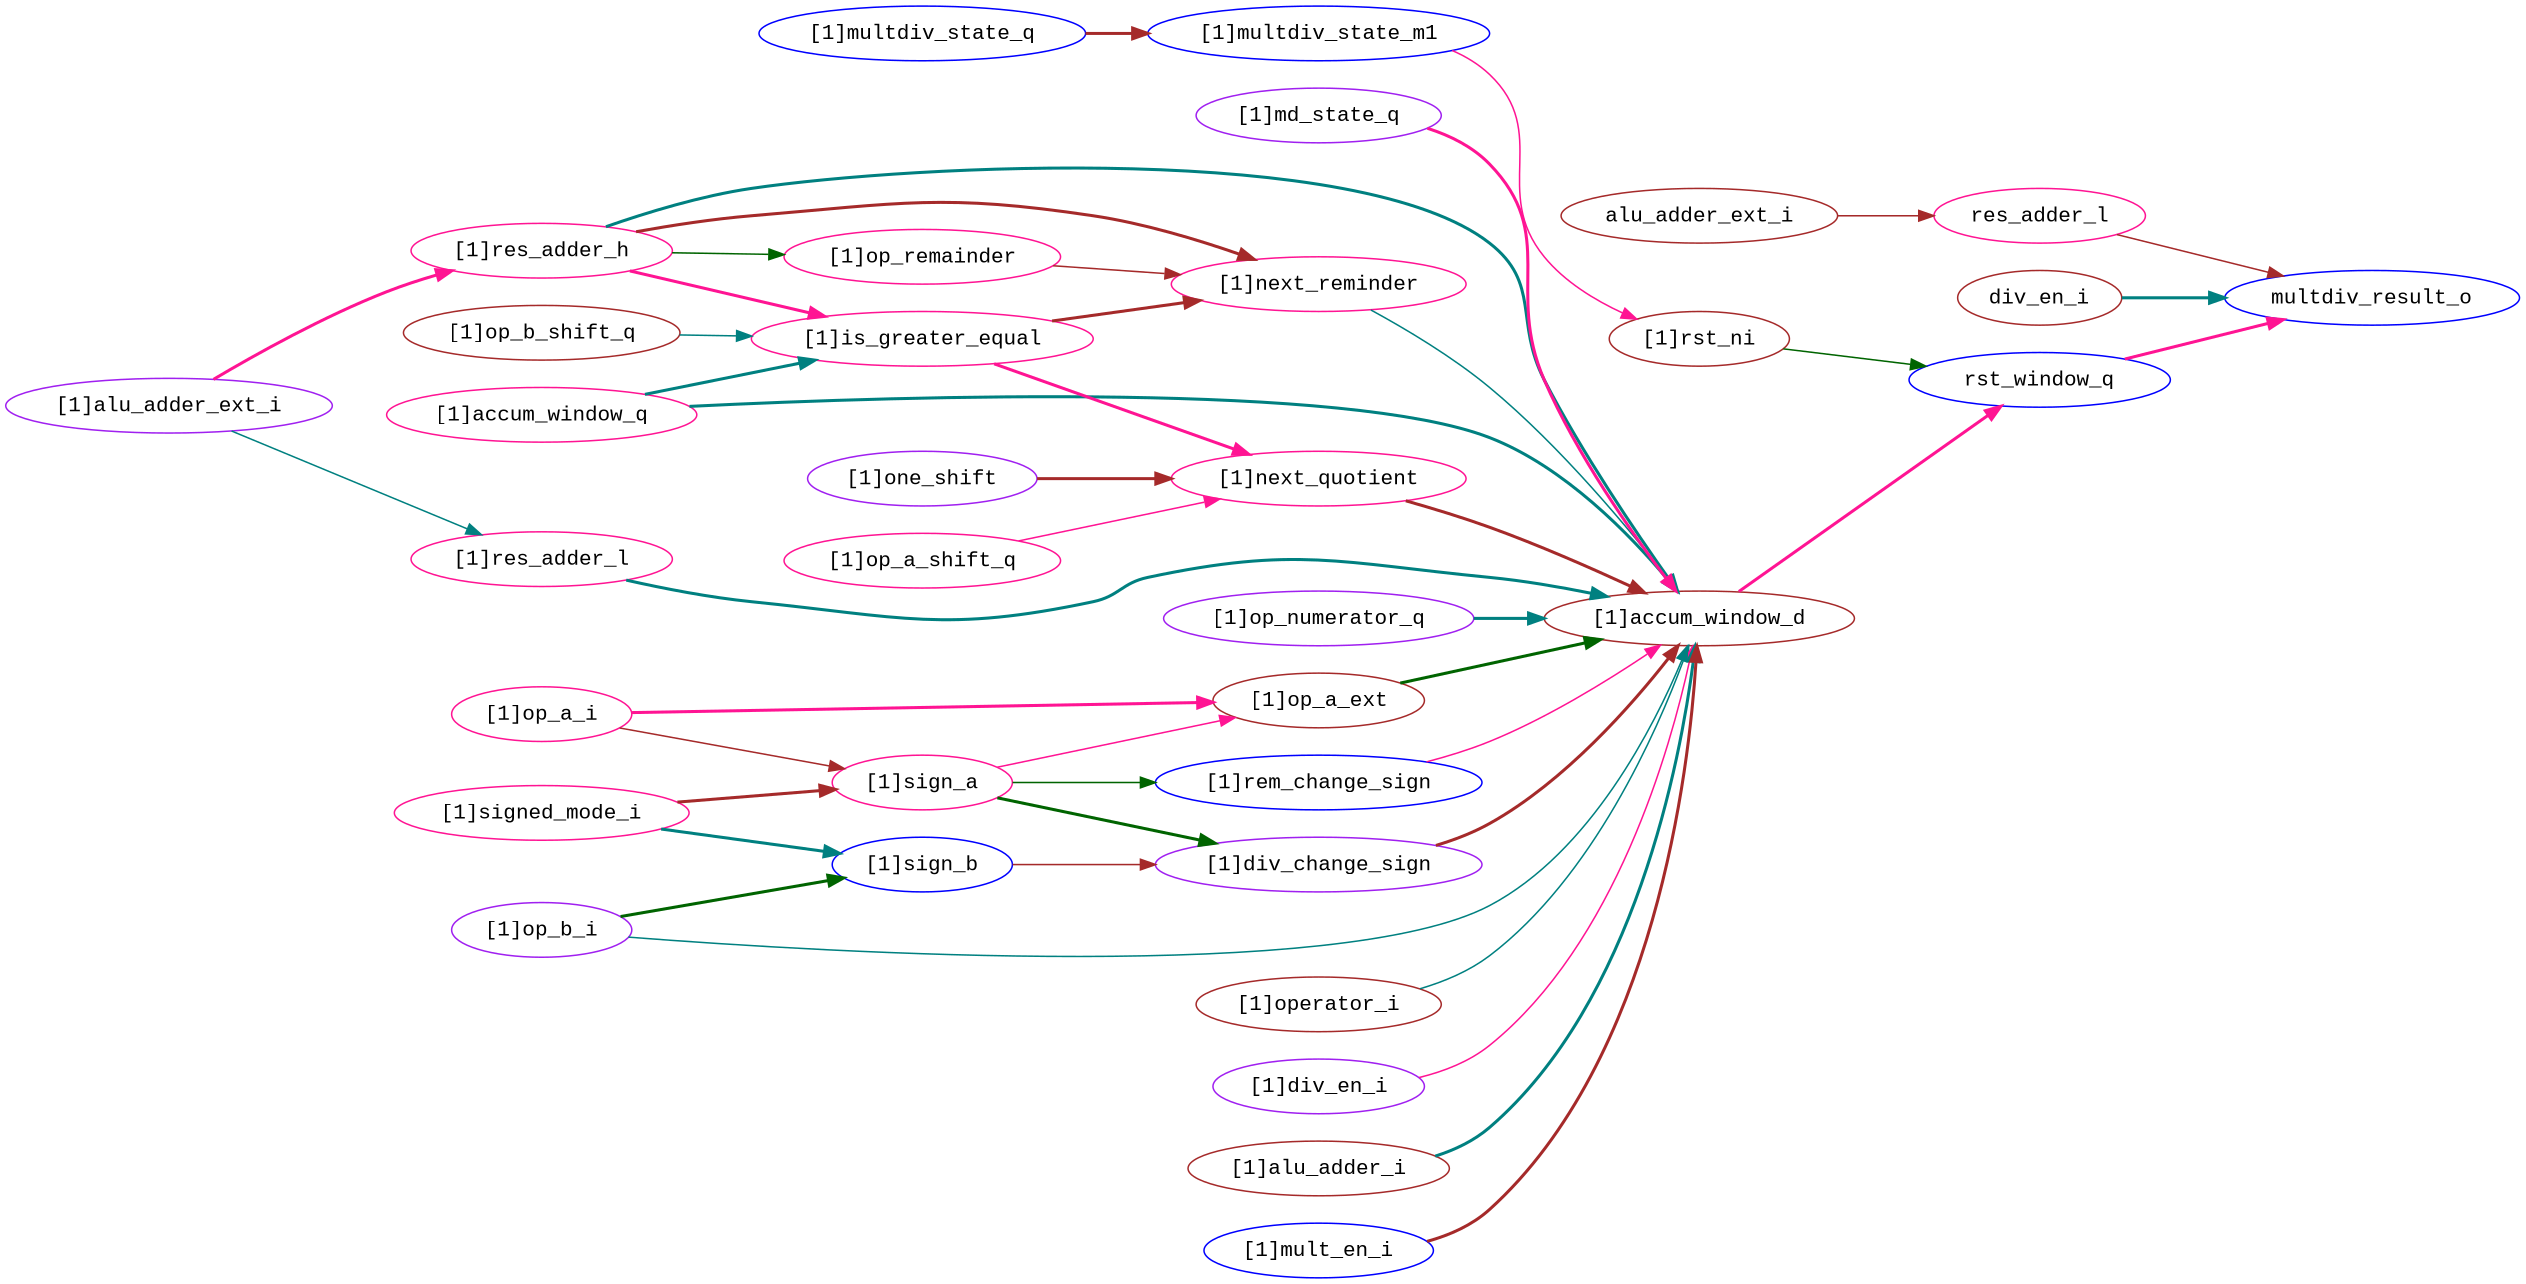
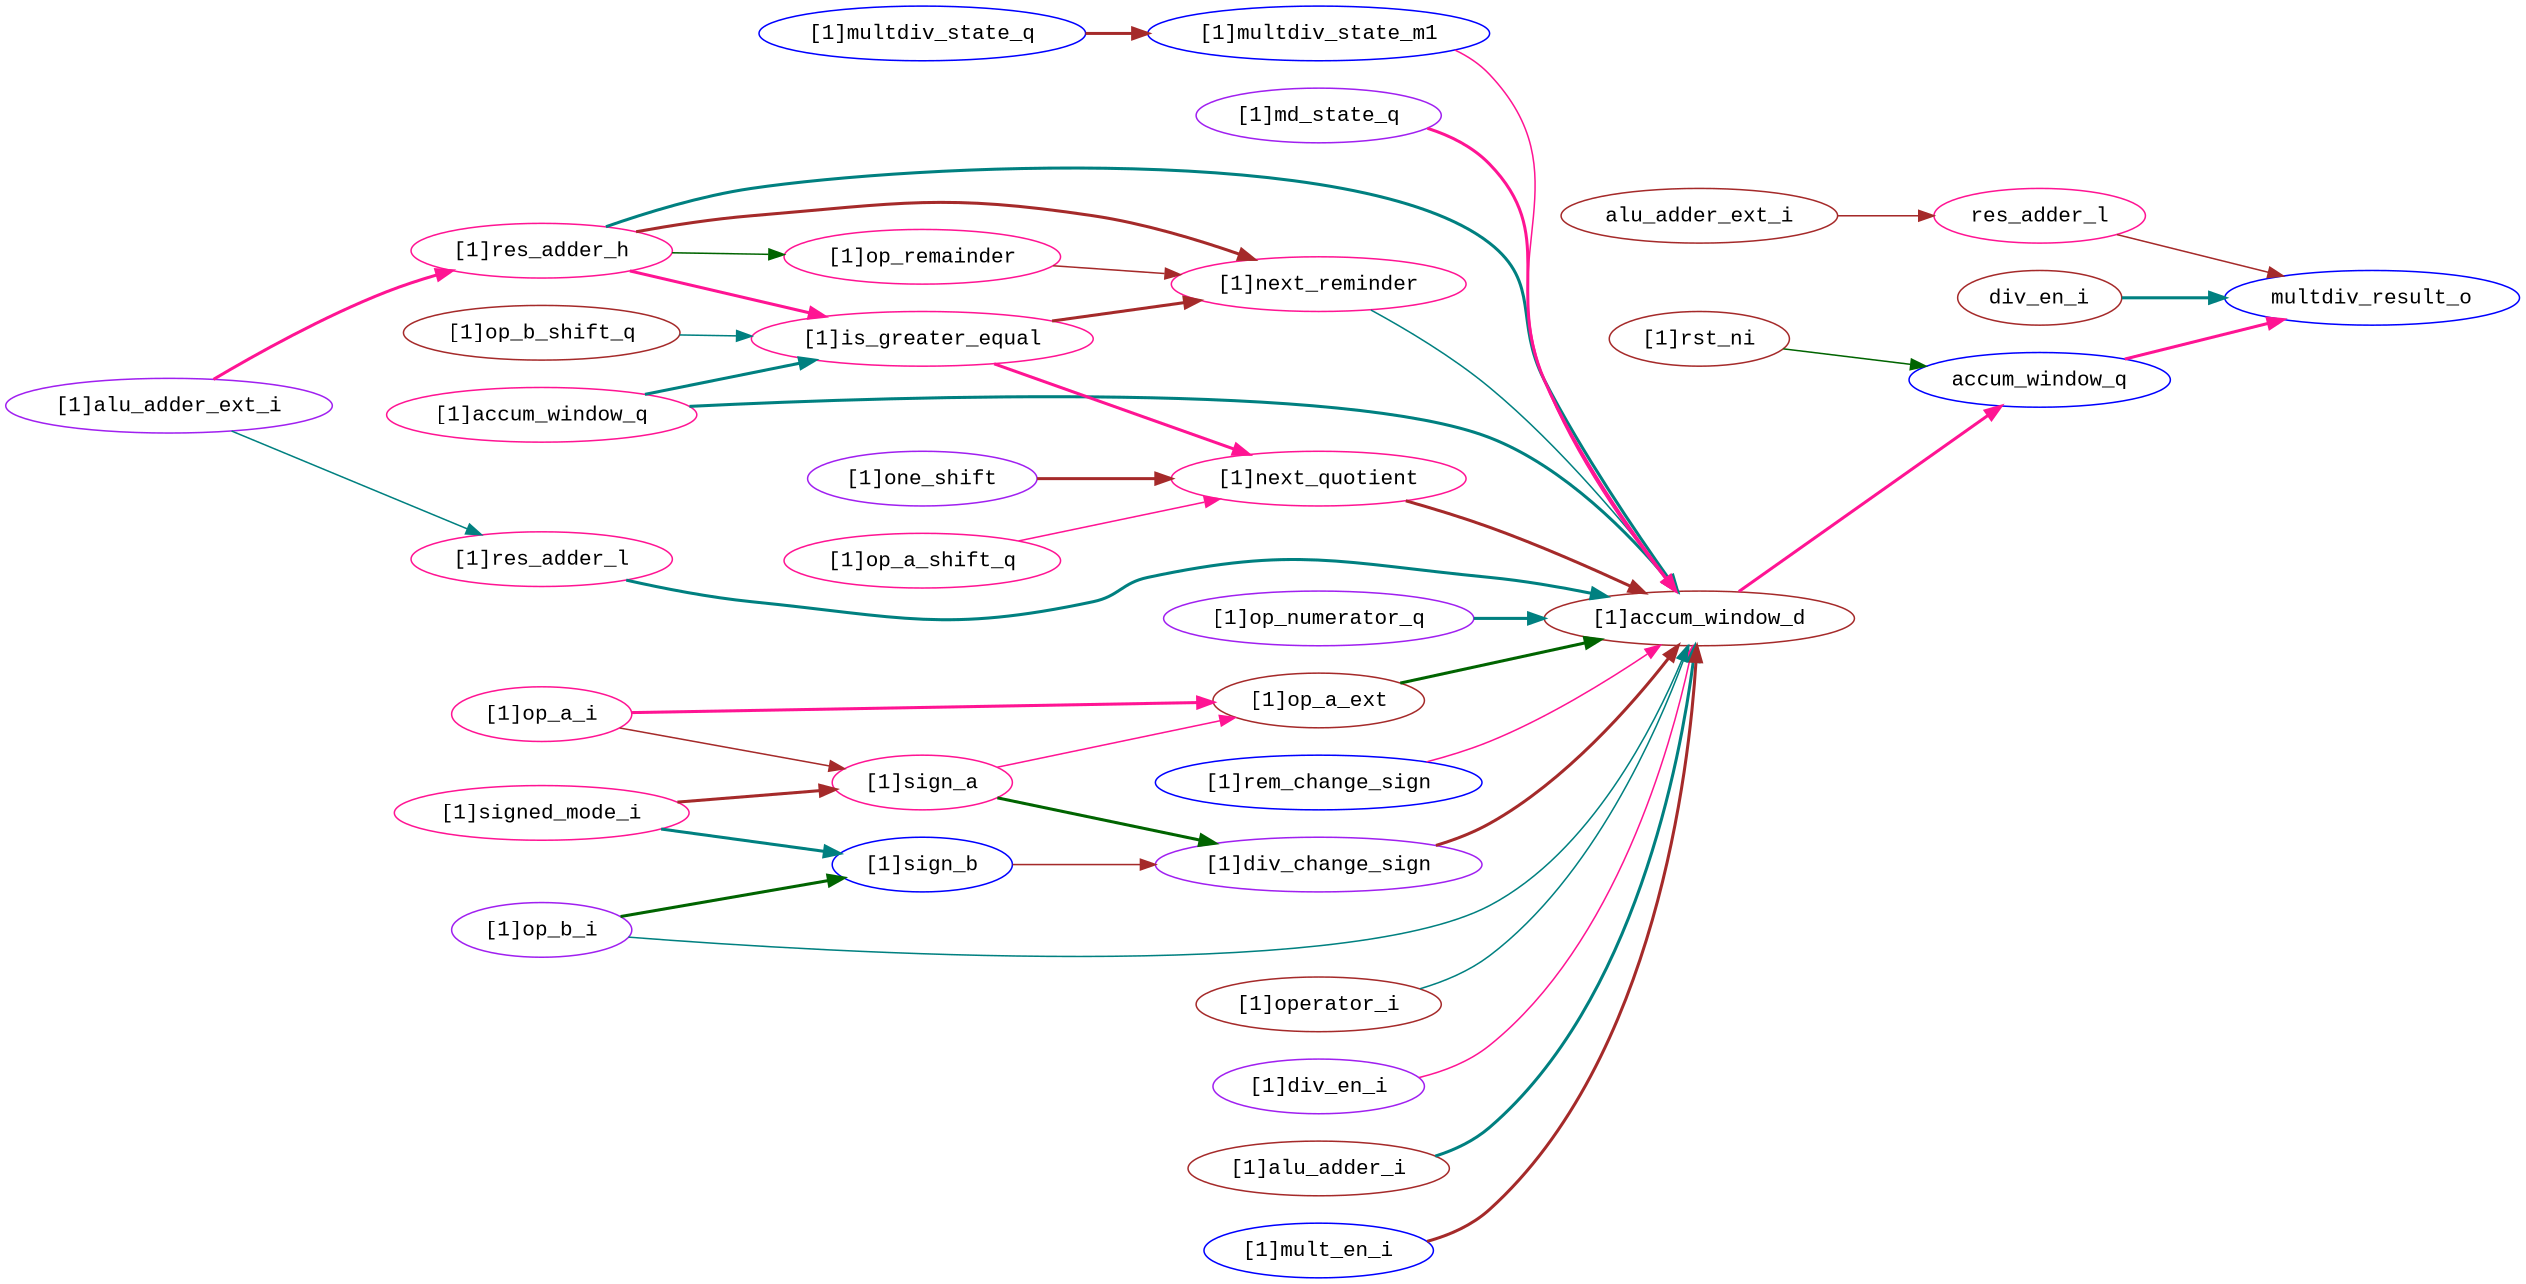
(1520, 182) -> (1534, 213)
(2040, 380) -> (2040, 380)
(1076, 783) -> none
